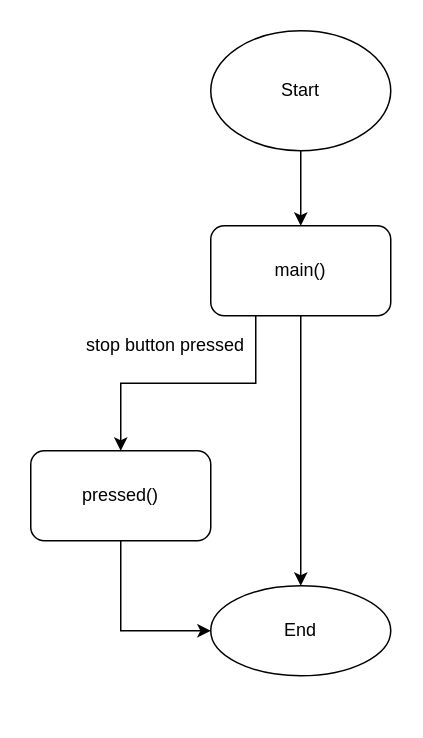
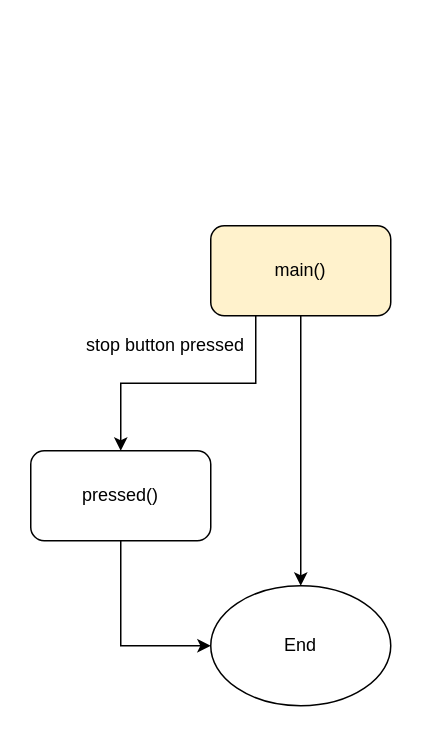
(301, 91) -> none
(301, 183) -> none
(301, 271) -> (301, 271)
(301, 631) -> (301, 646)
